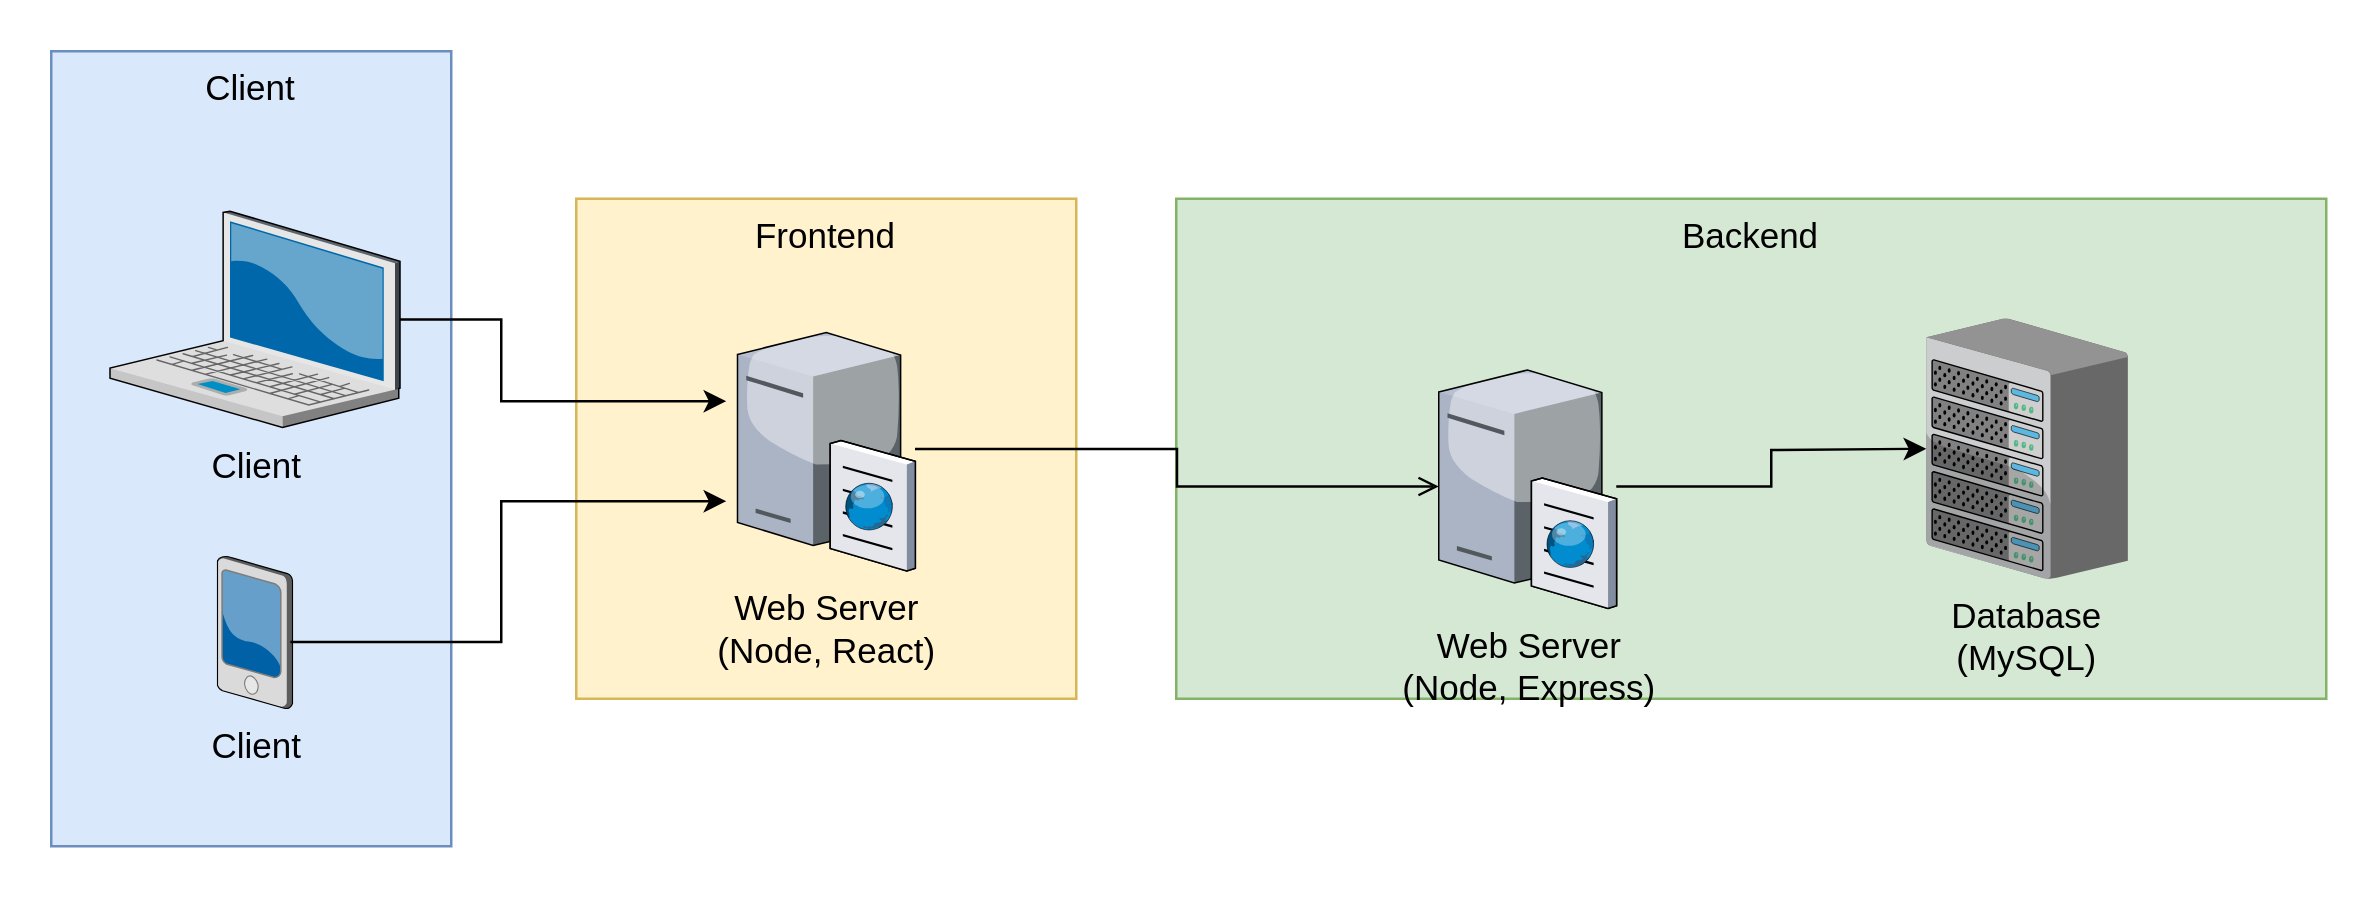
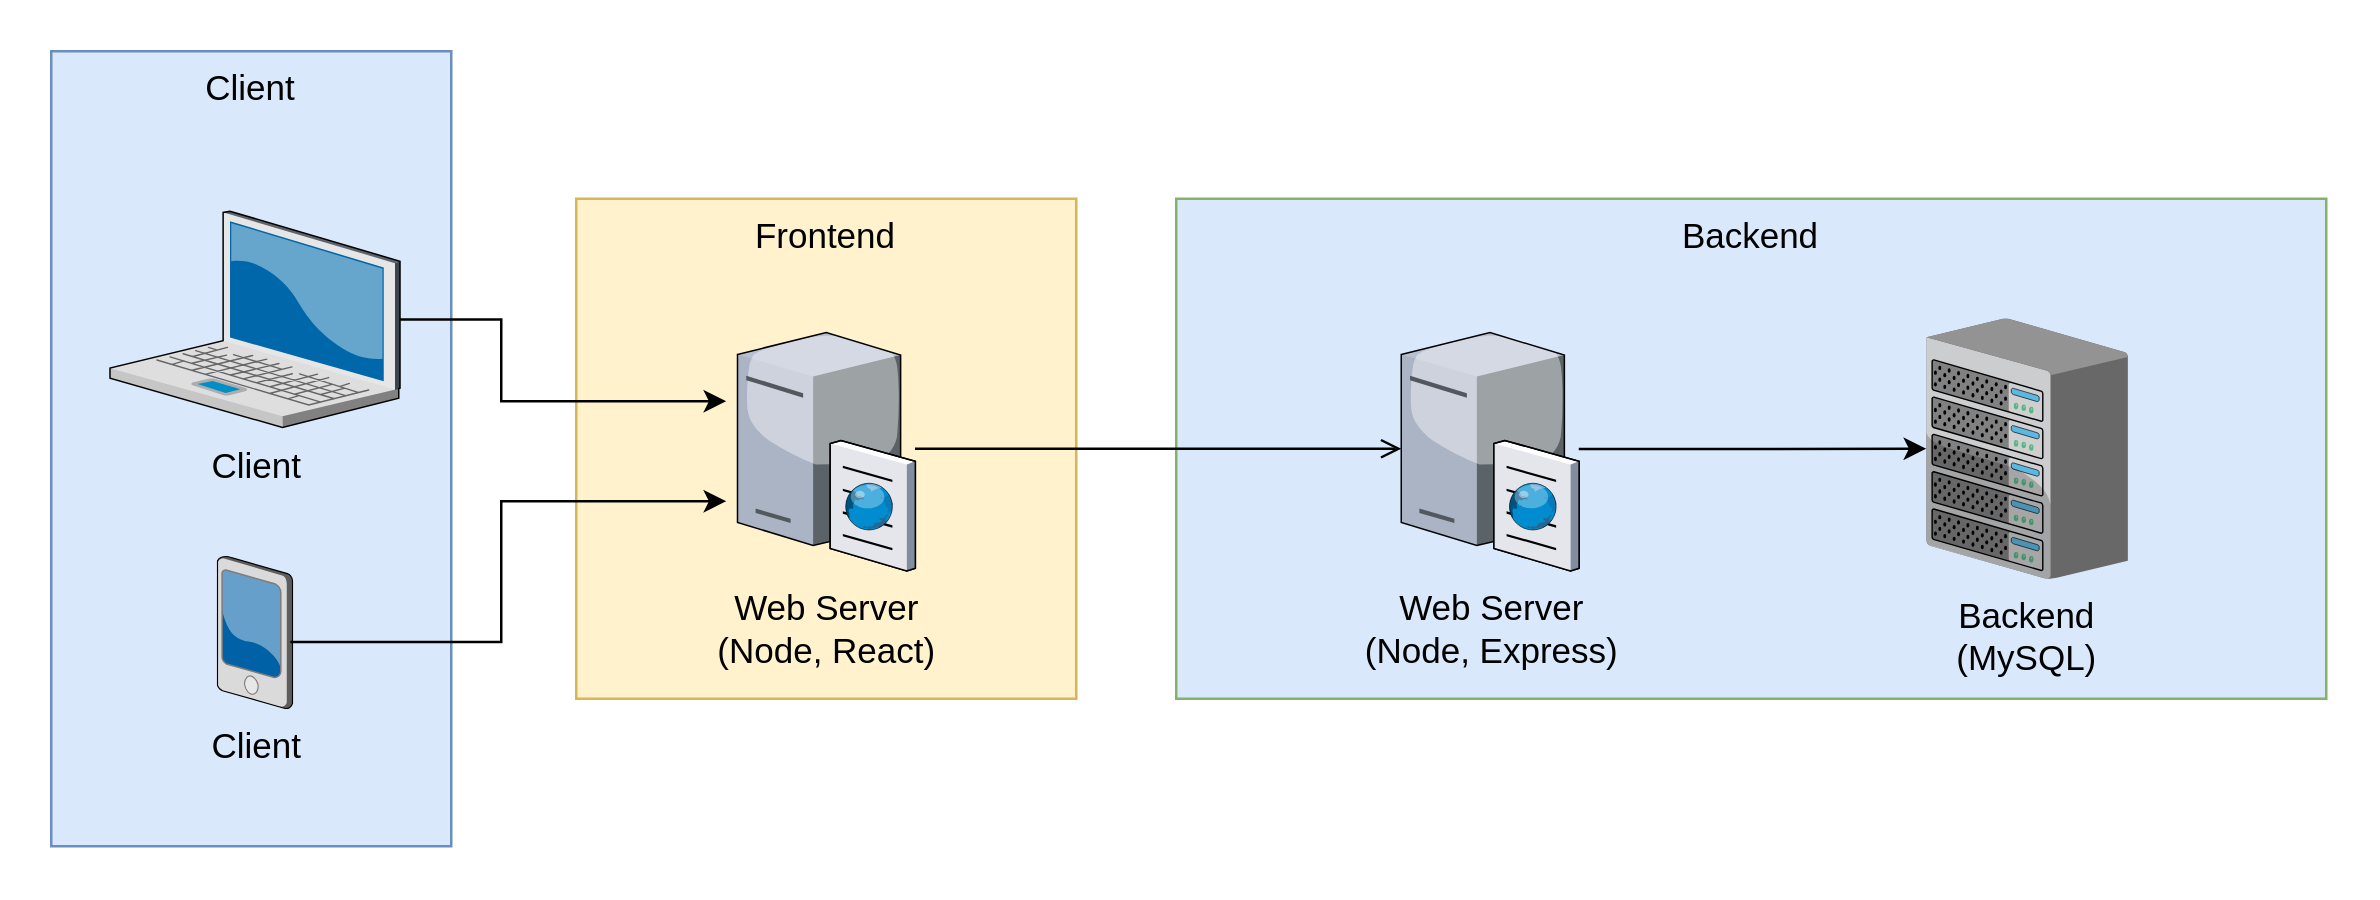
(1751, 449) -> (1751, 449)
(1528, 486) -> (1490, 449)
(2028, 638) -> (2028, 638)
